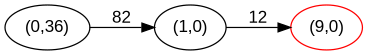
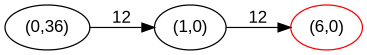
(122, 18) -> (122, 18)
(327, 27) -> (327, 27)
